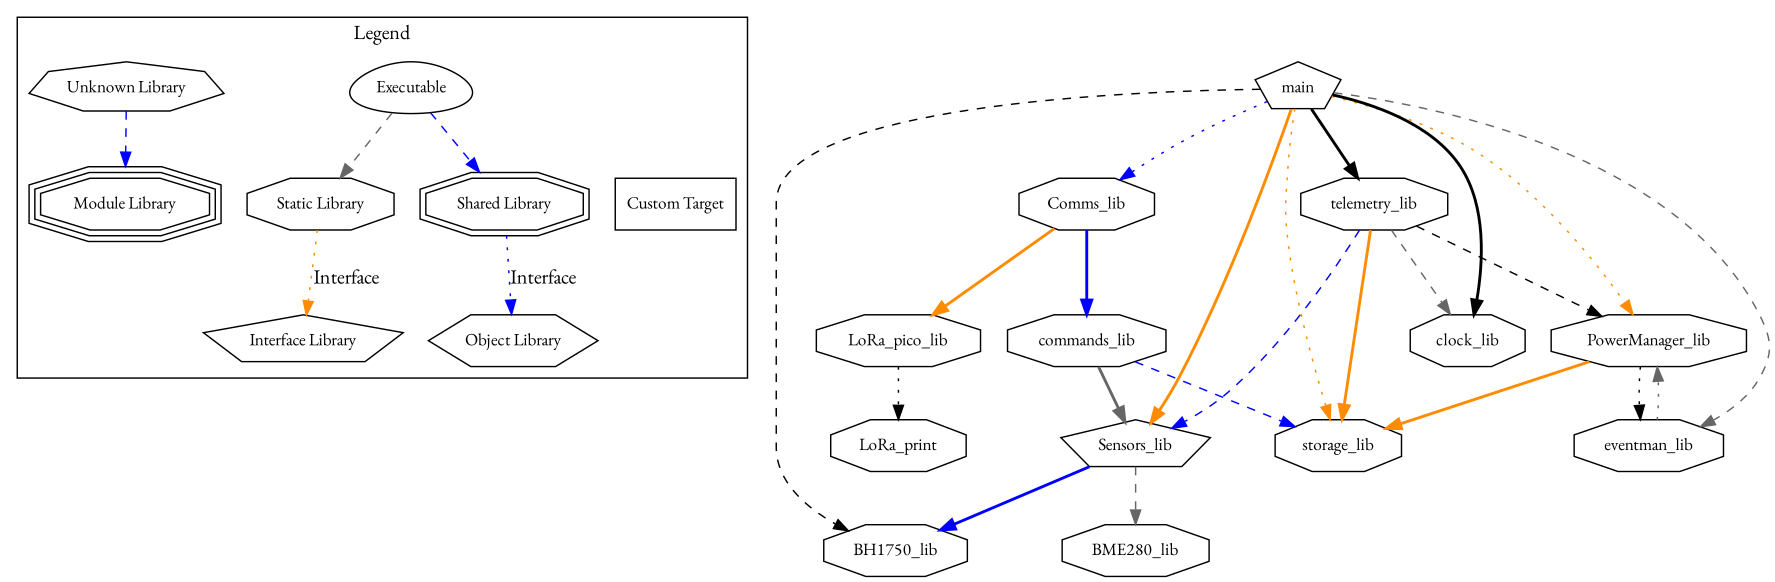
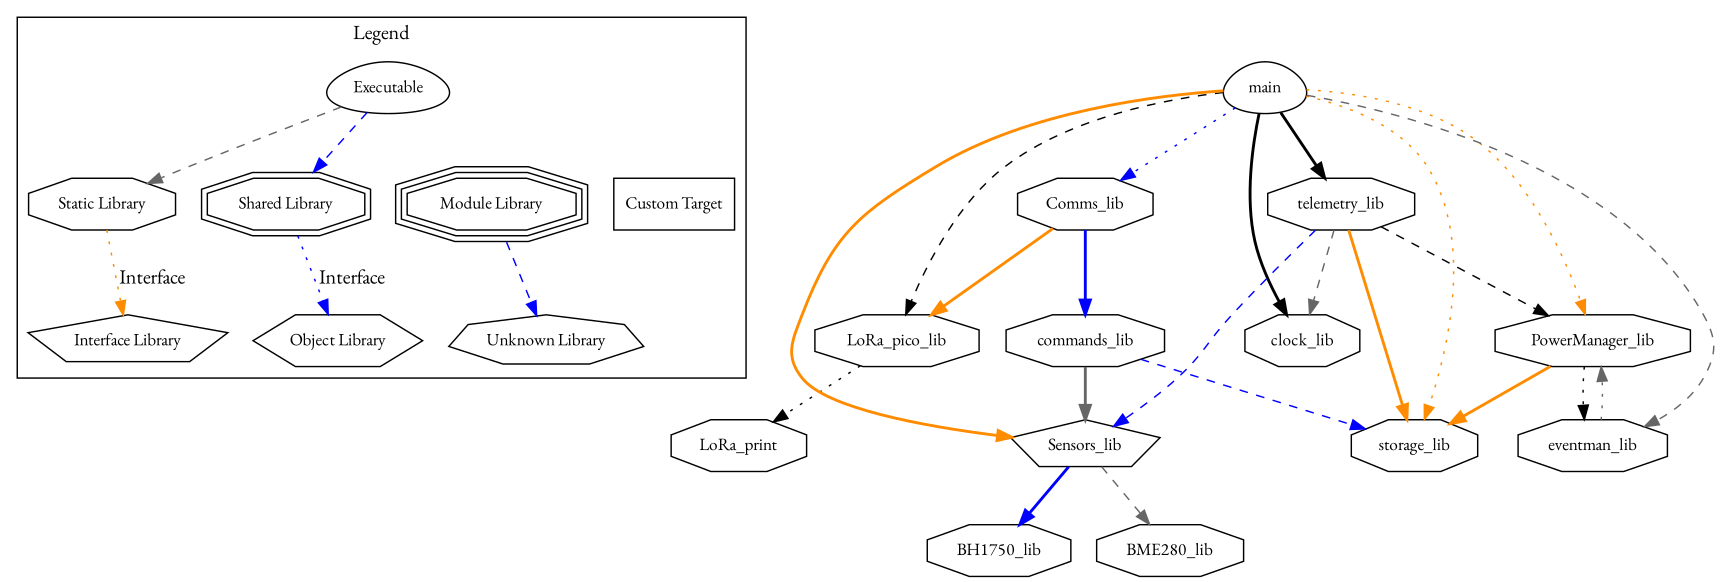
(1298, 88) -> (1265, 88)
(126, 131) -> (519, 272)
(834, 144) -> (1033, 148)
